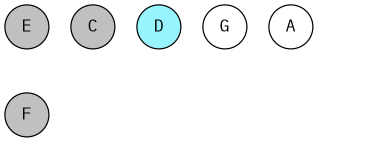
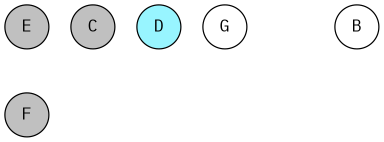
(291, 27) -> none
none -> (357, 27)
